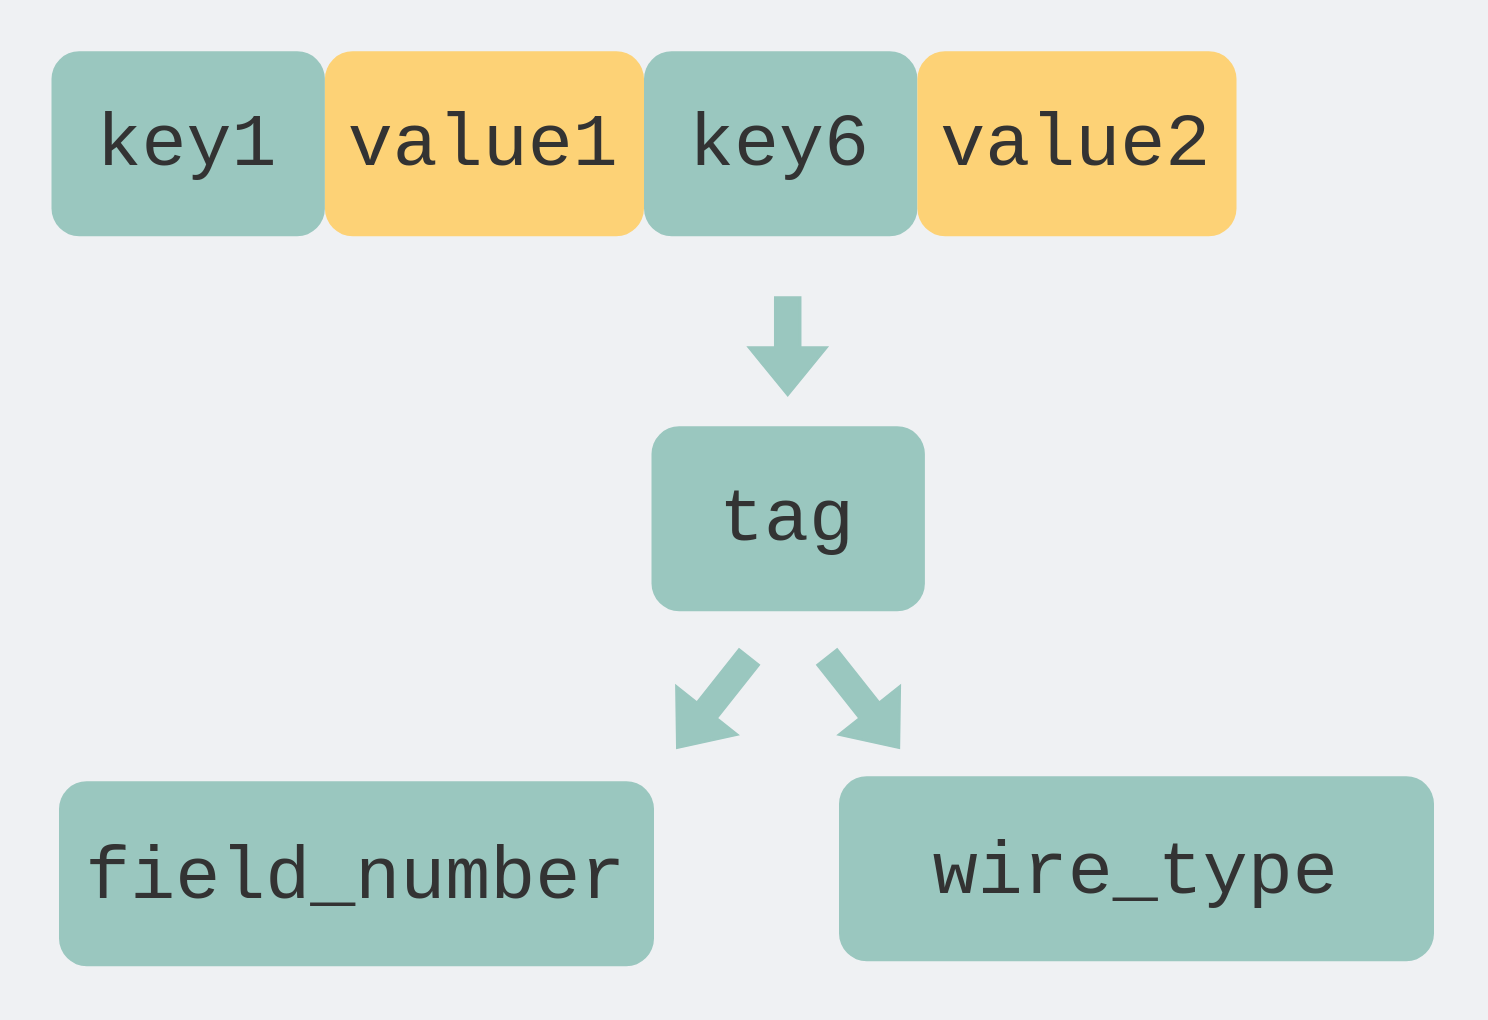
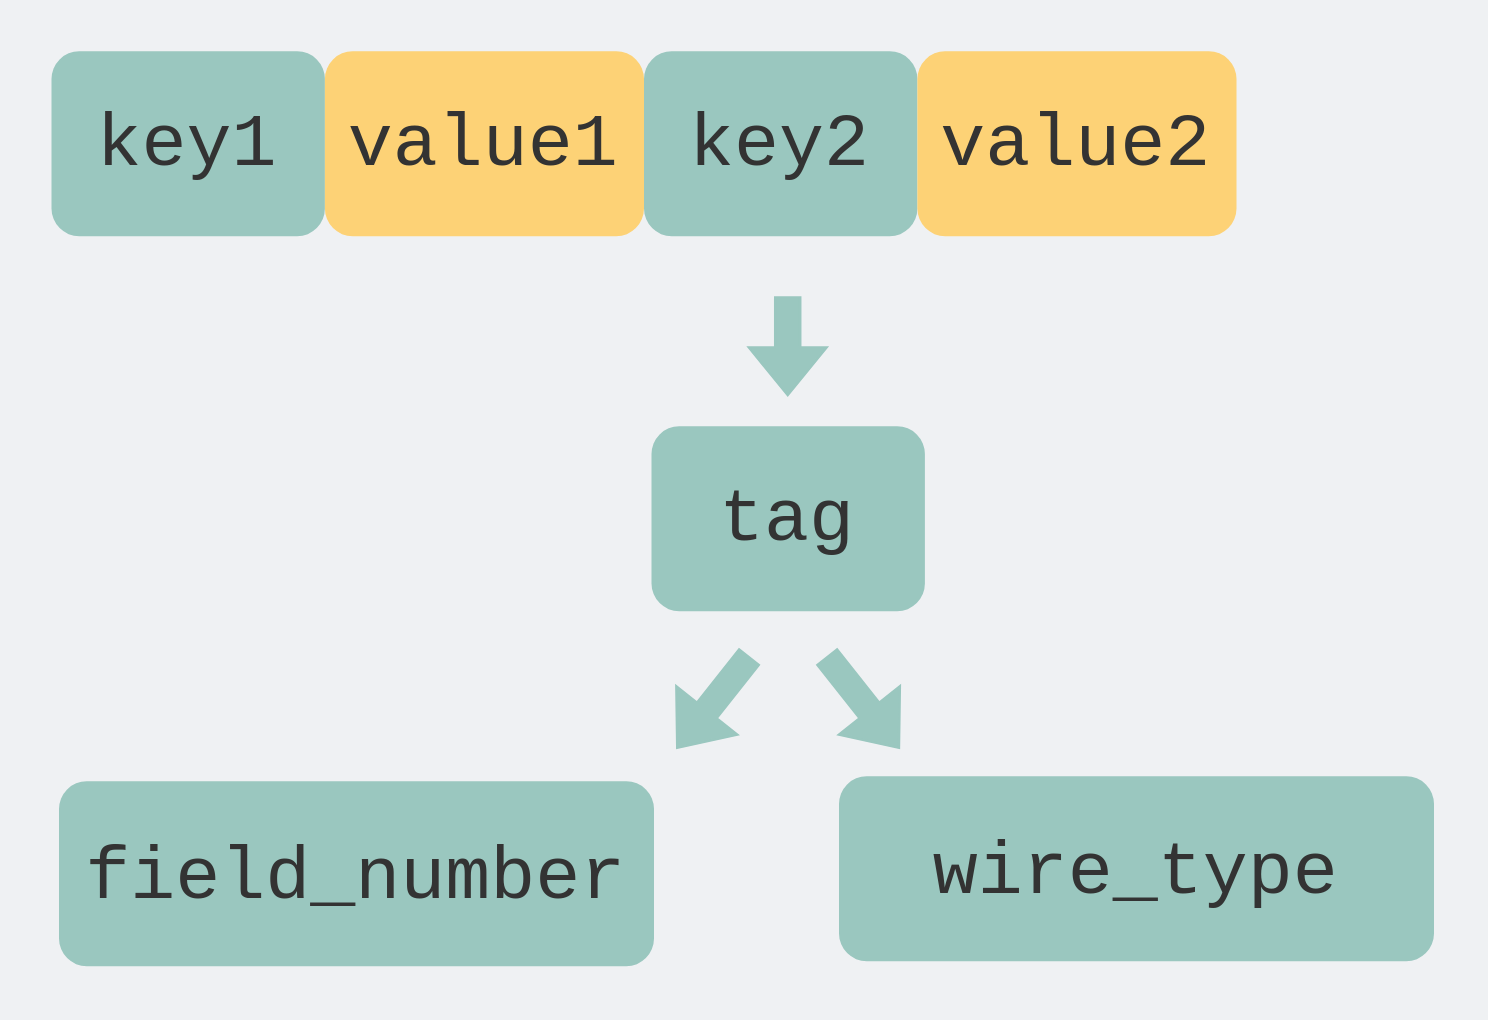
(780, 144) -> (780, 144)
